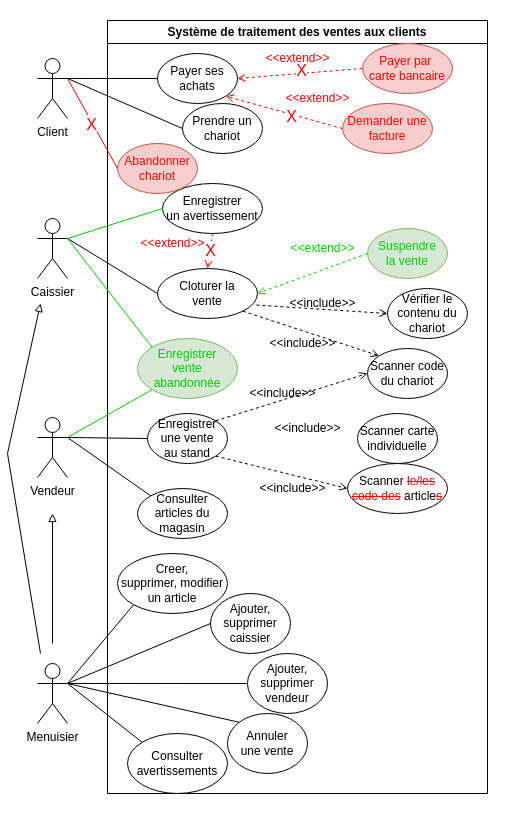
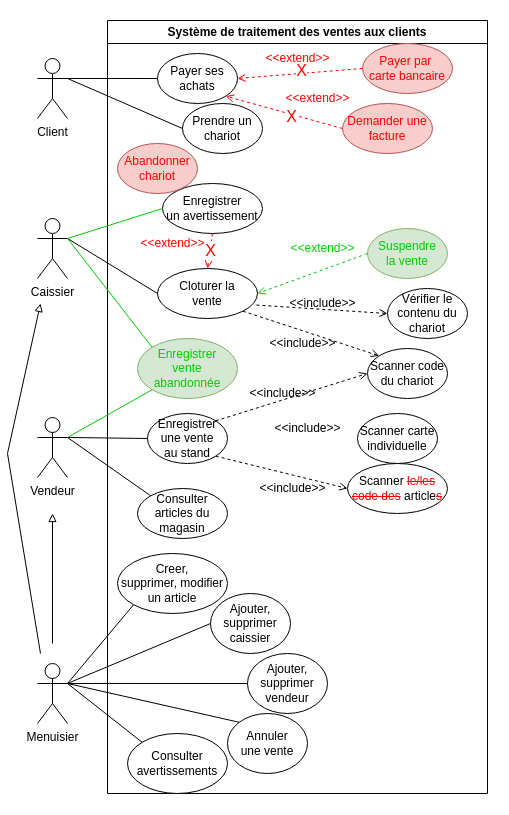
(93, 124) -> none
